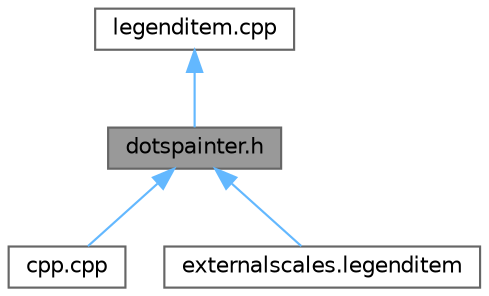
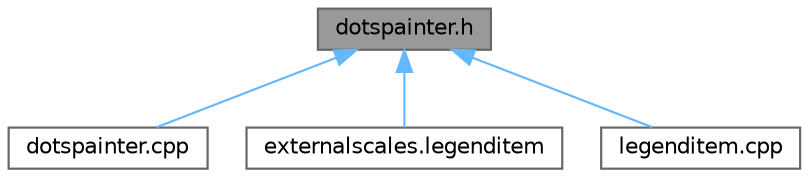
(195, 100) -> (562, 92)
(67, 267) -> (108, 148)
